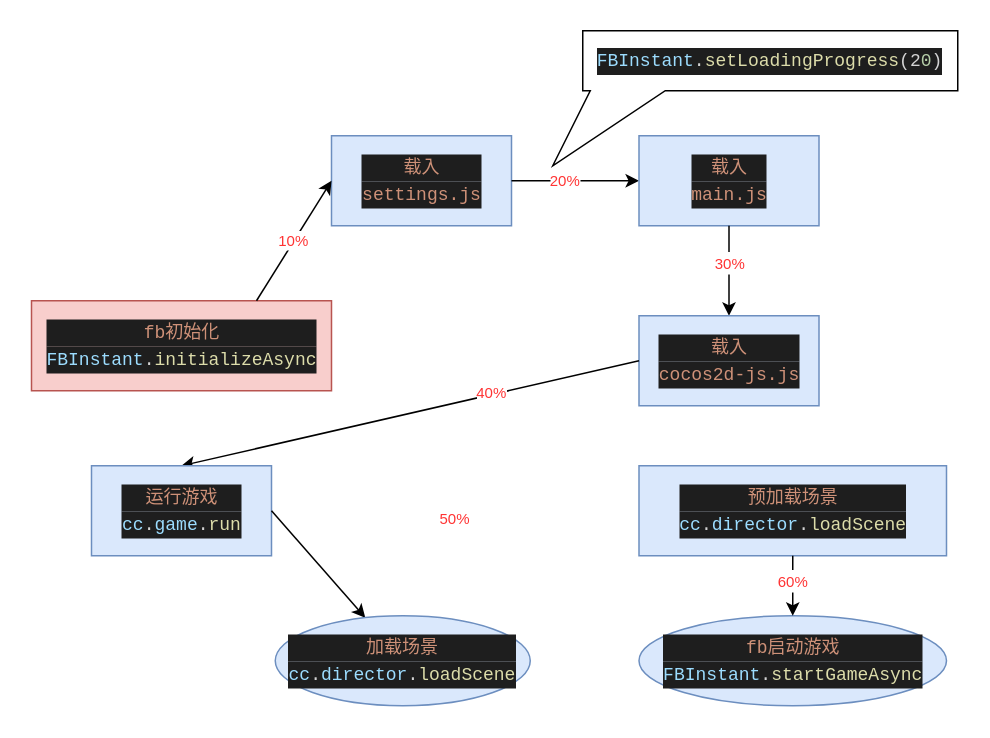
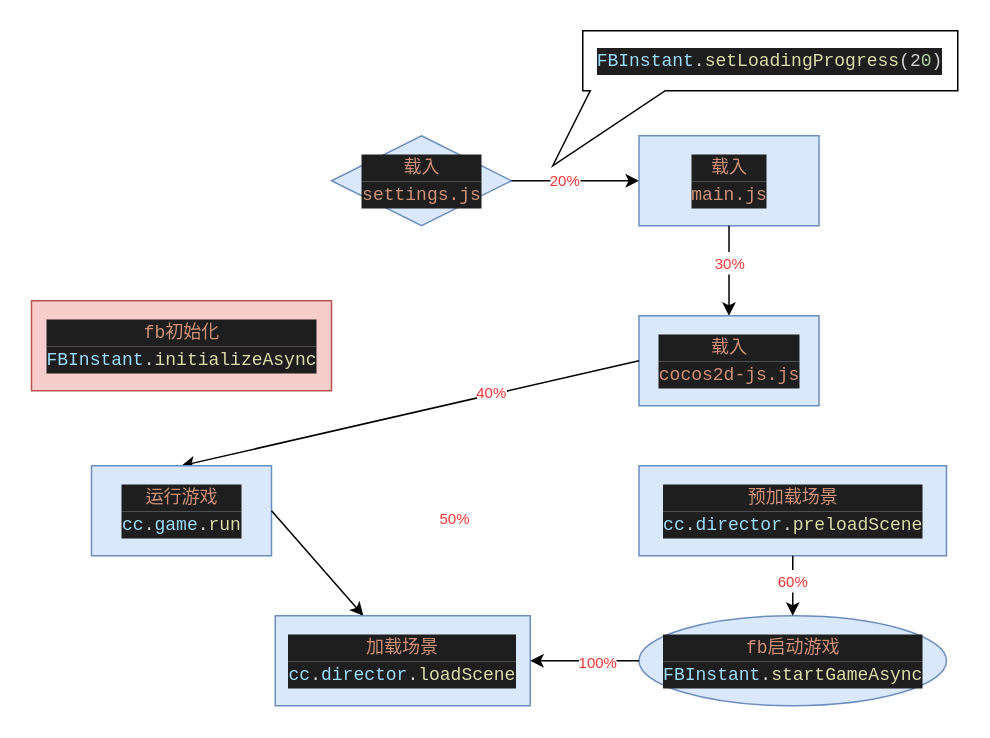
(422, 181) -> (422, 181)
(291, 245) -> none
(794, 511) -> (794, 511)
(403, 661) -> (403, 661)
none -> (590, 661)
